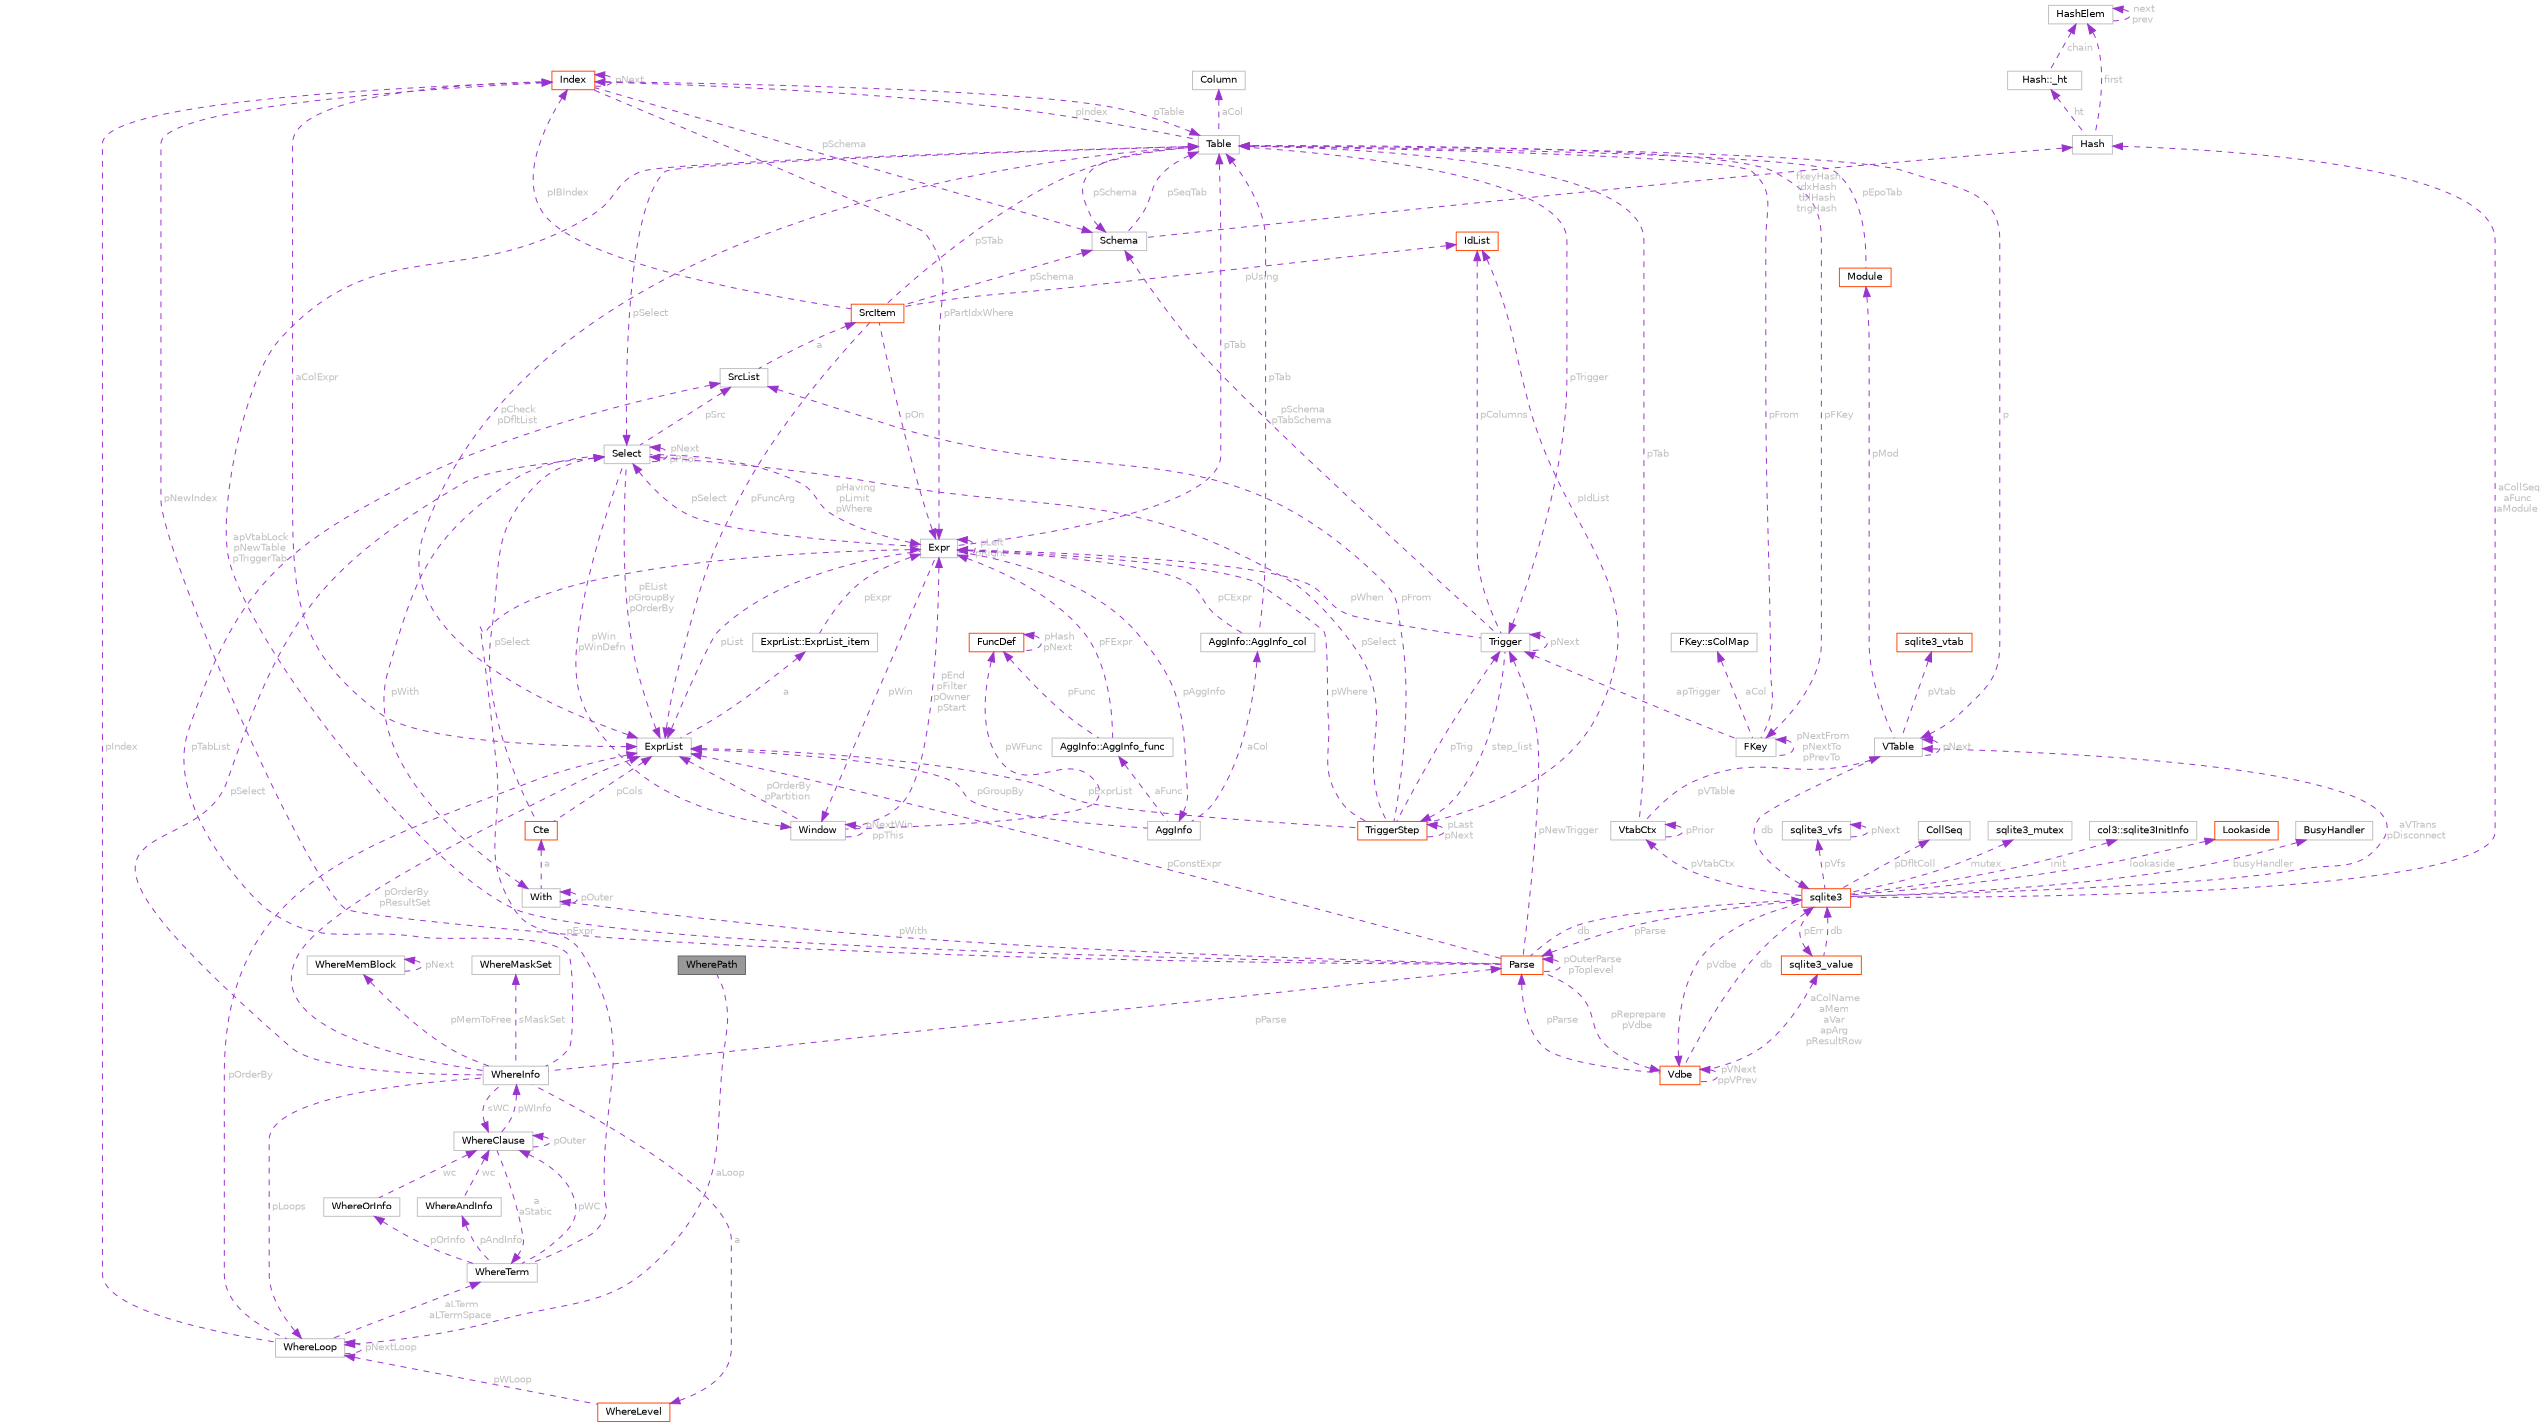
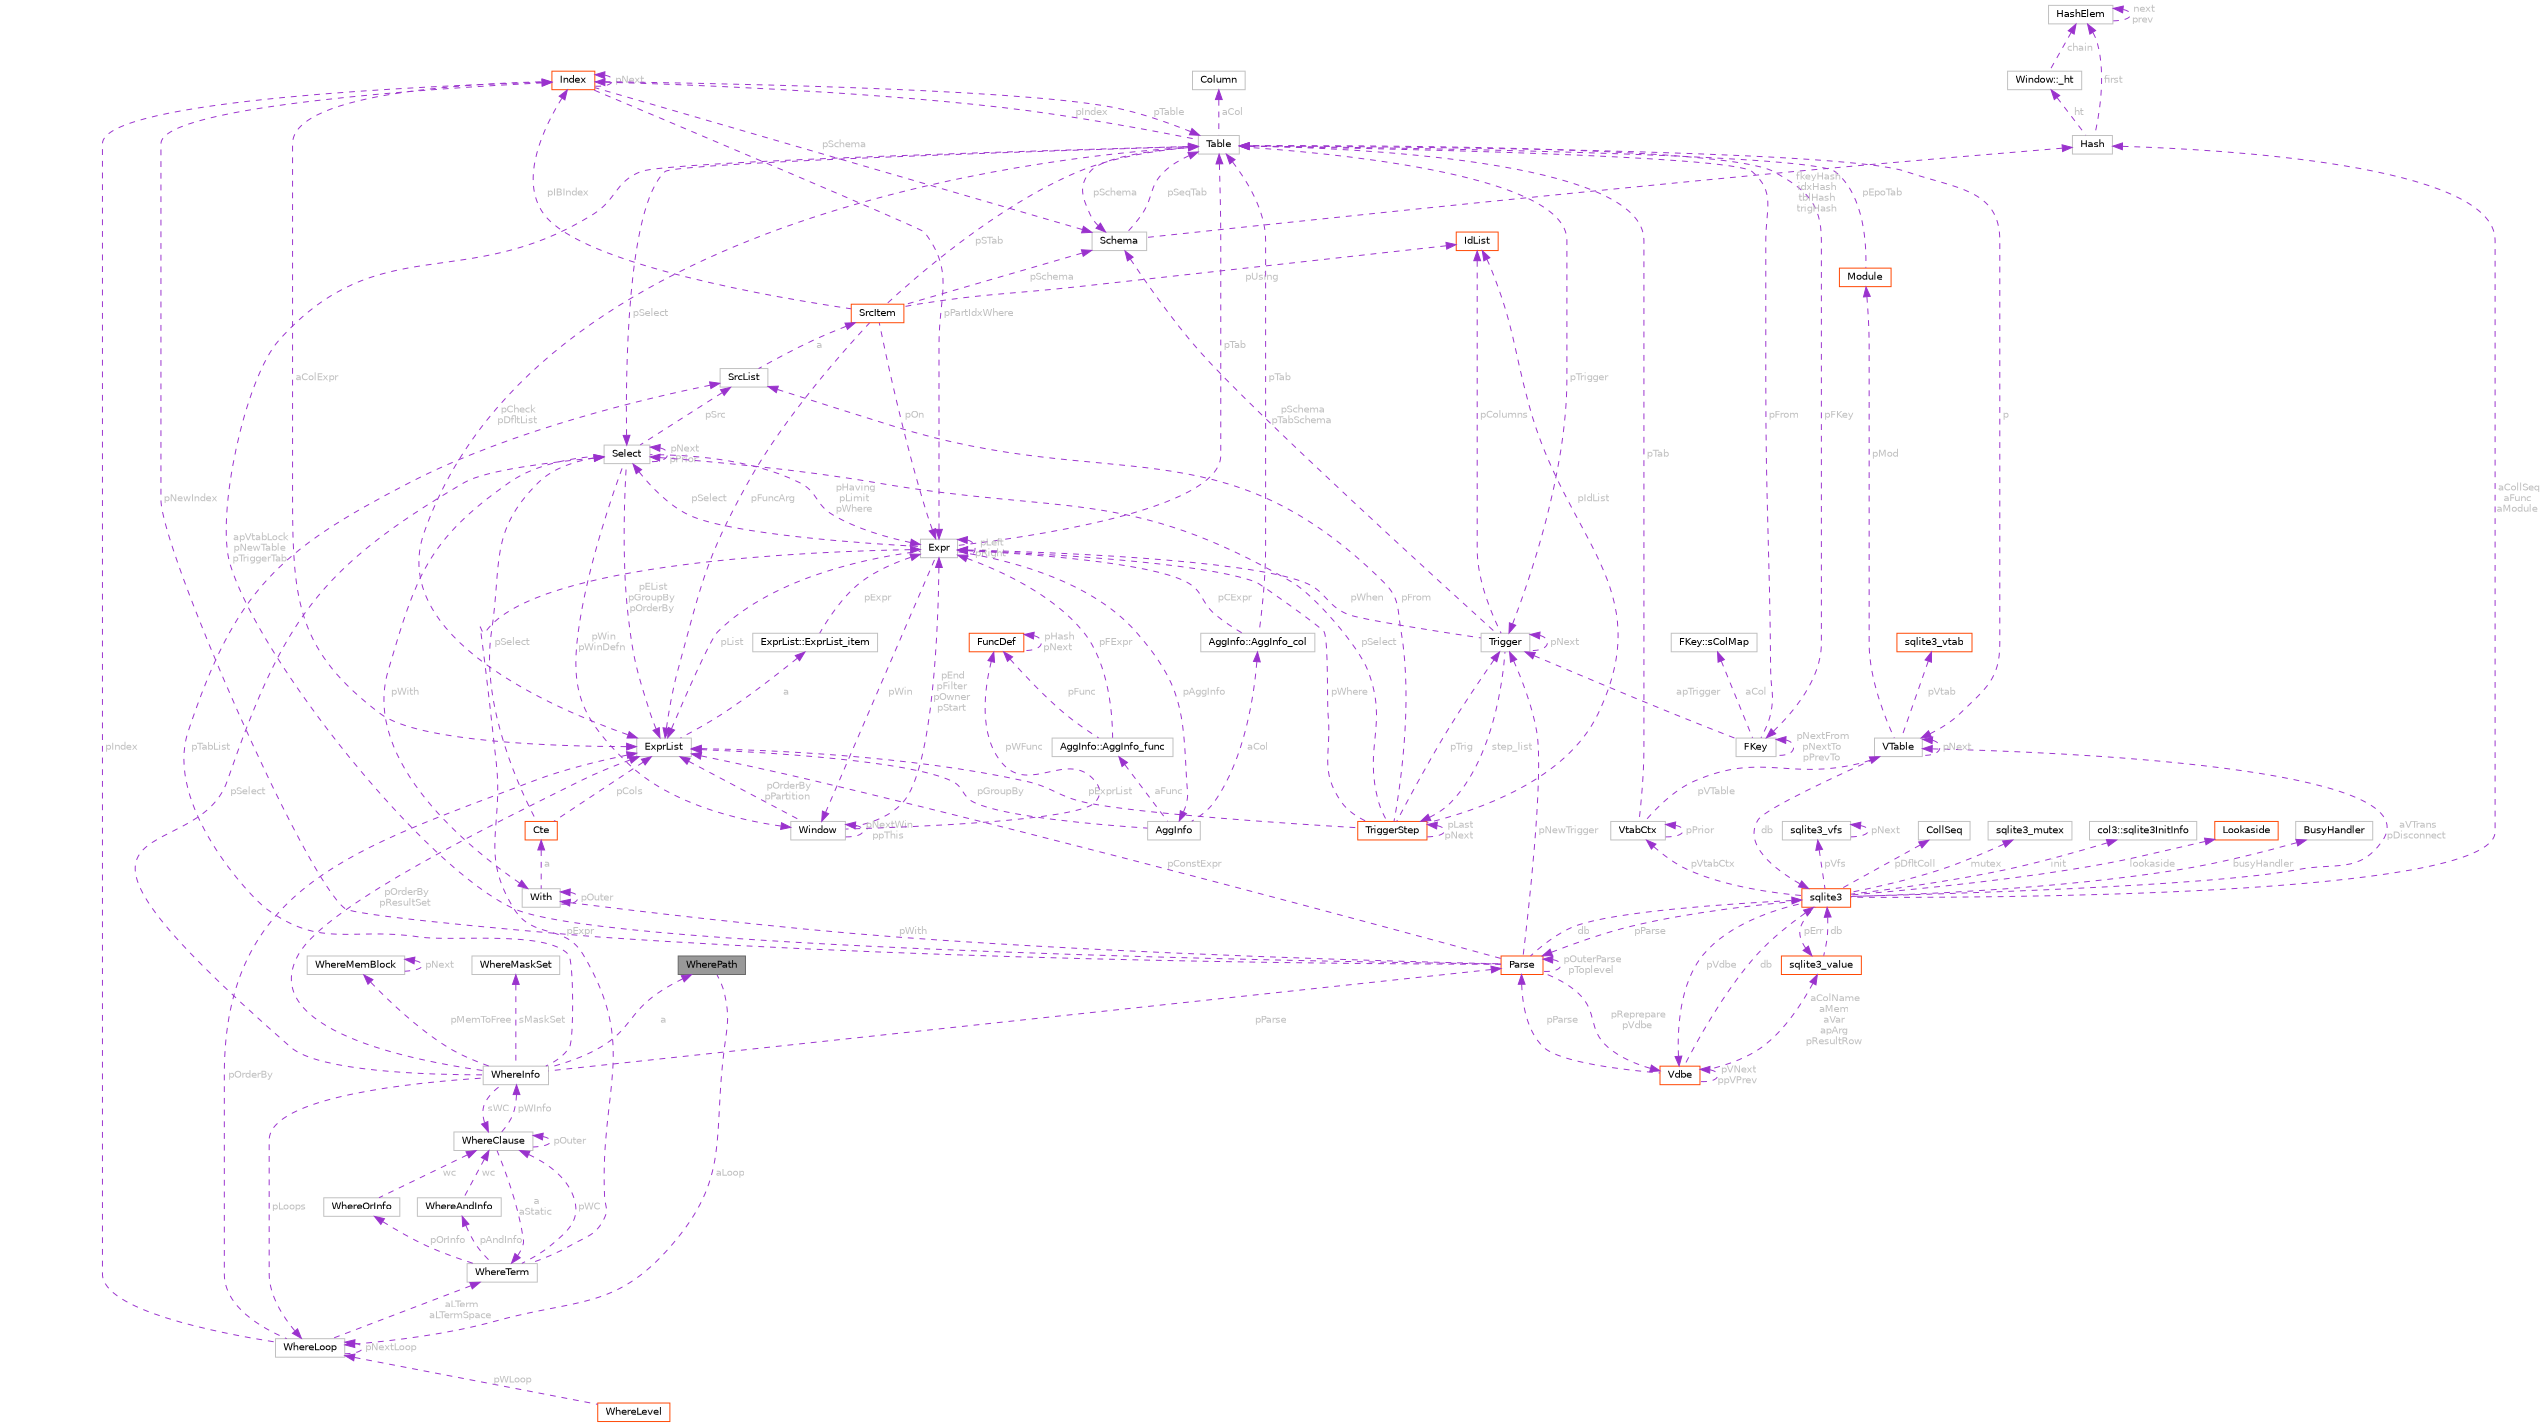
(2045, 80) -> (2045, 80)
(716, 1209) -> (621, 1031)
